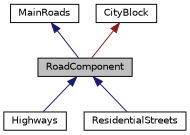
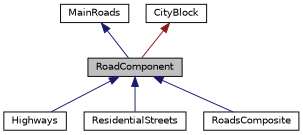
none -> (251, 121)
